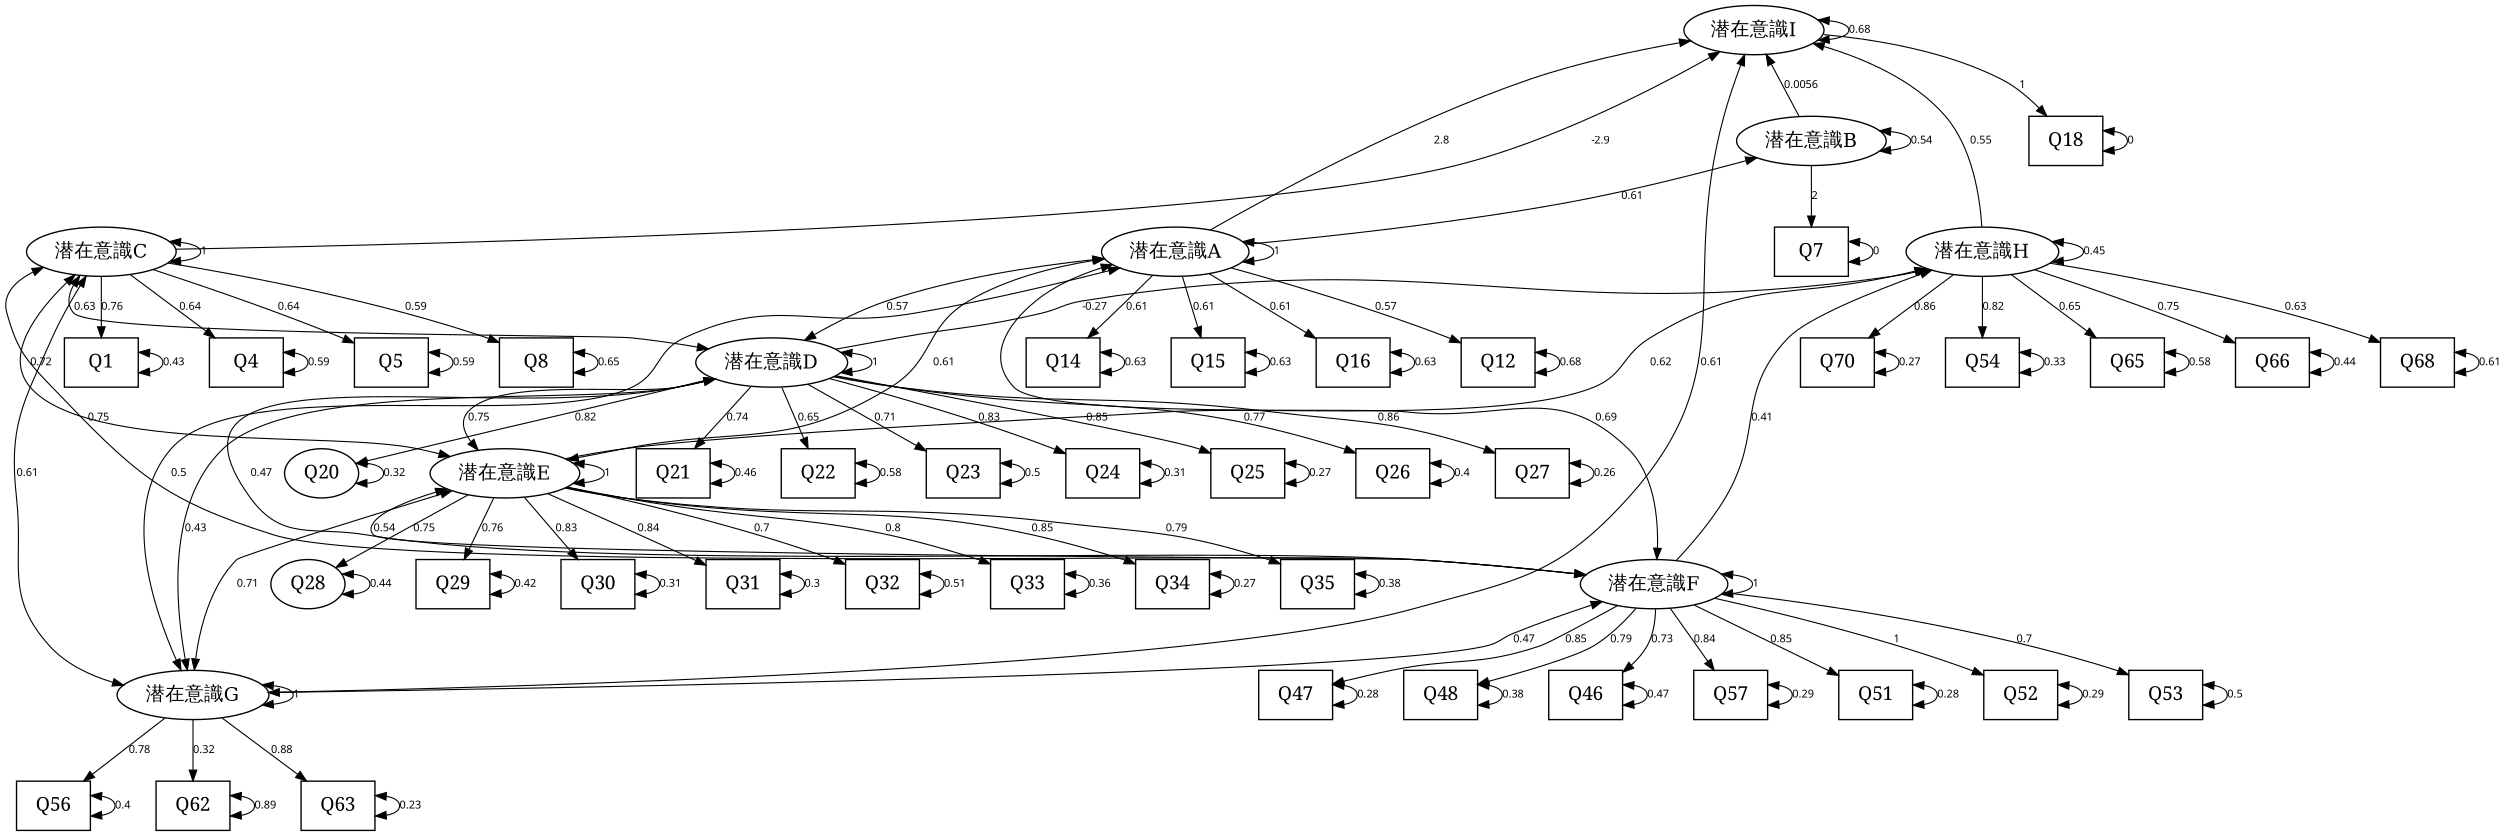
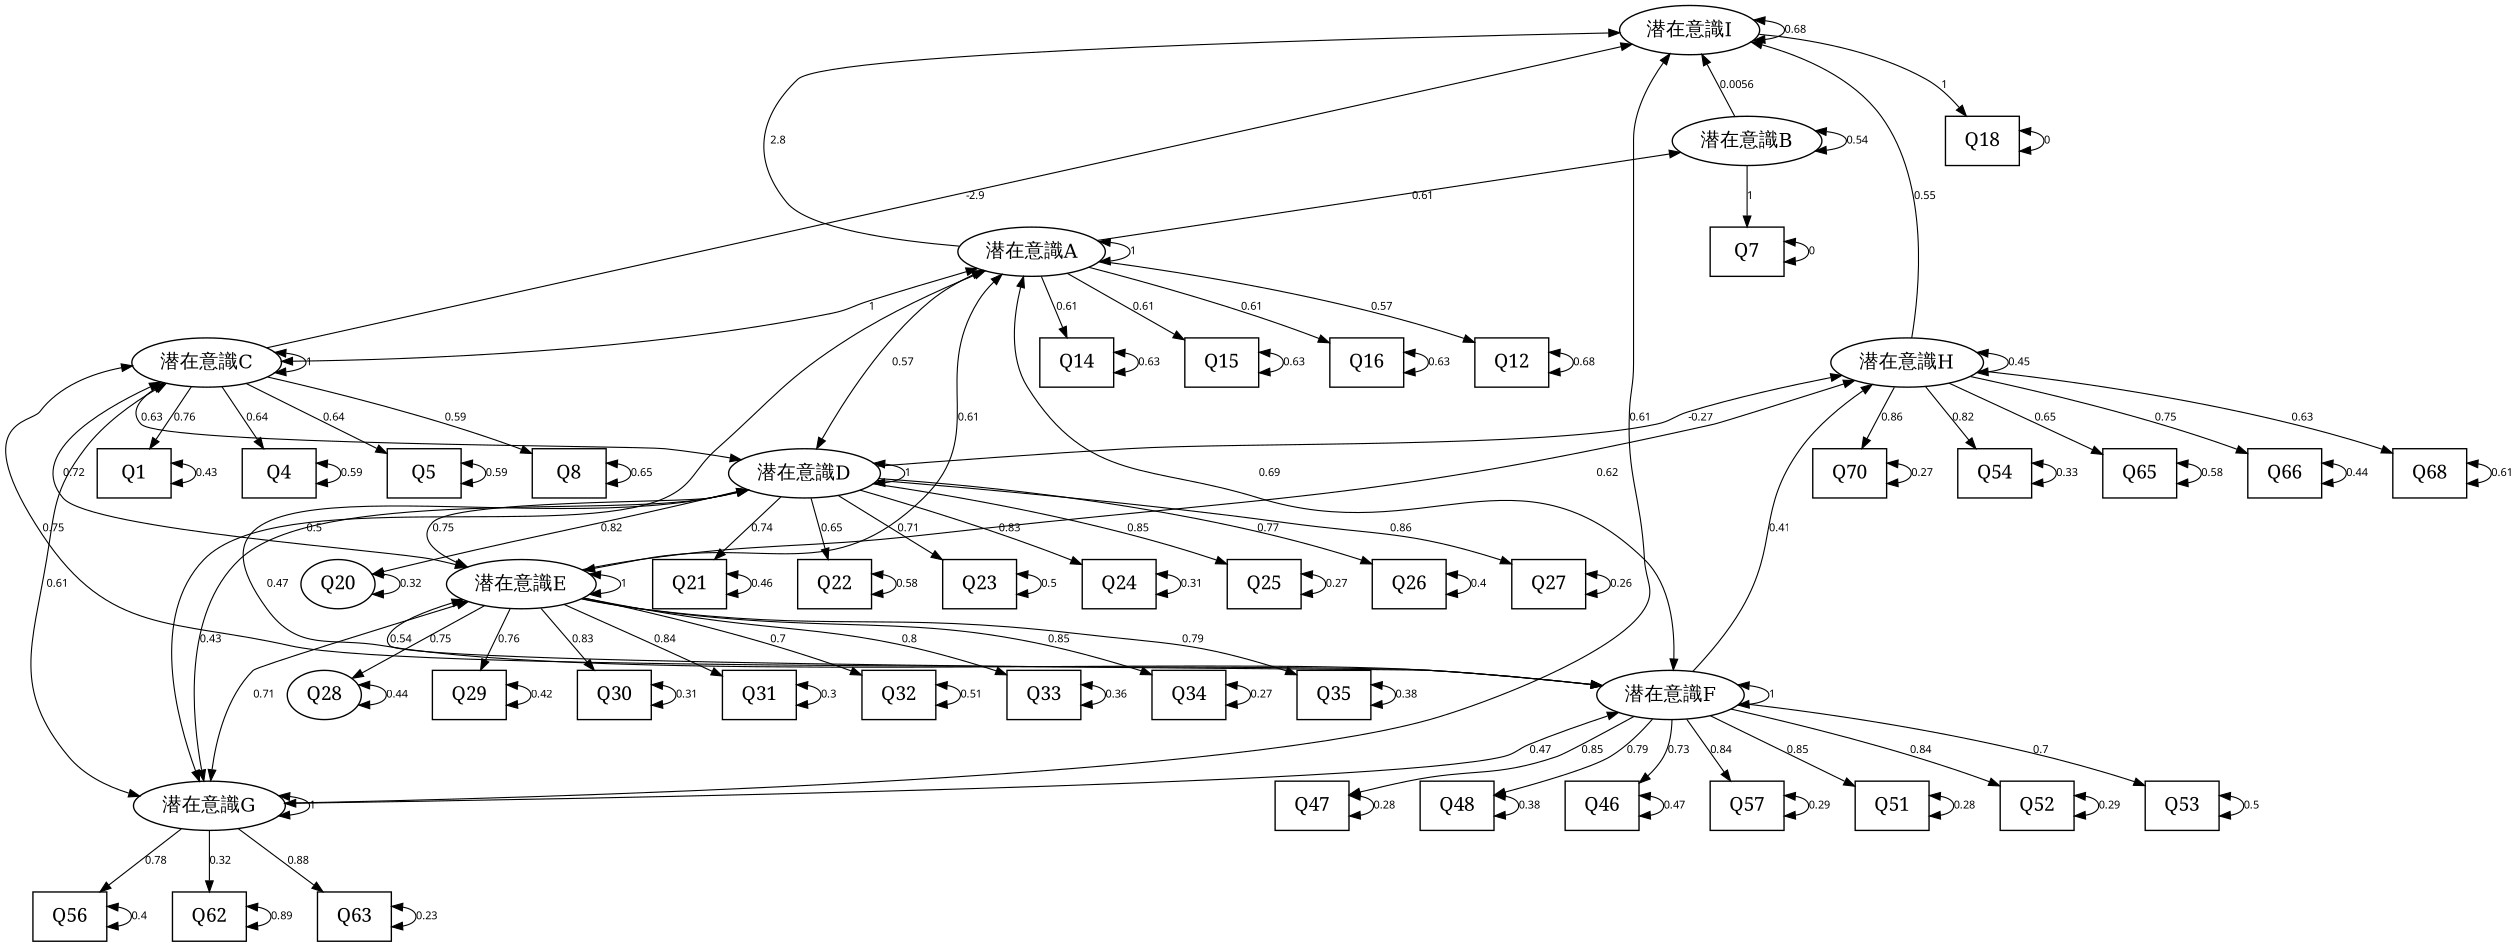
(1815, 196) -> (1751, 196)
none -> (634, 342)
(1897, 640) -> (1921, 750)
